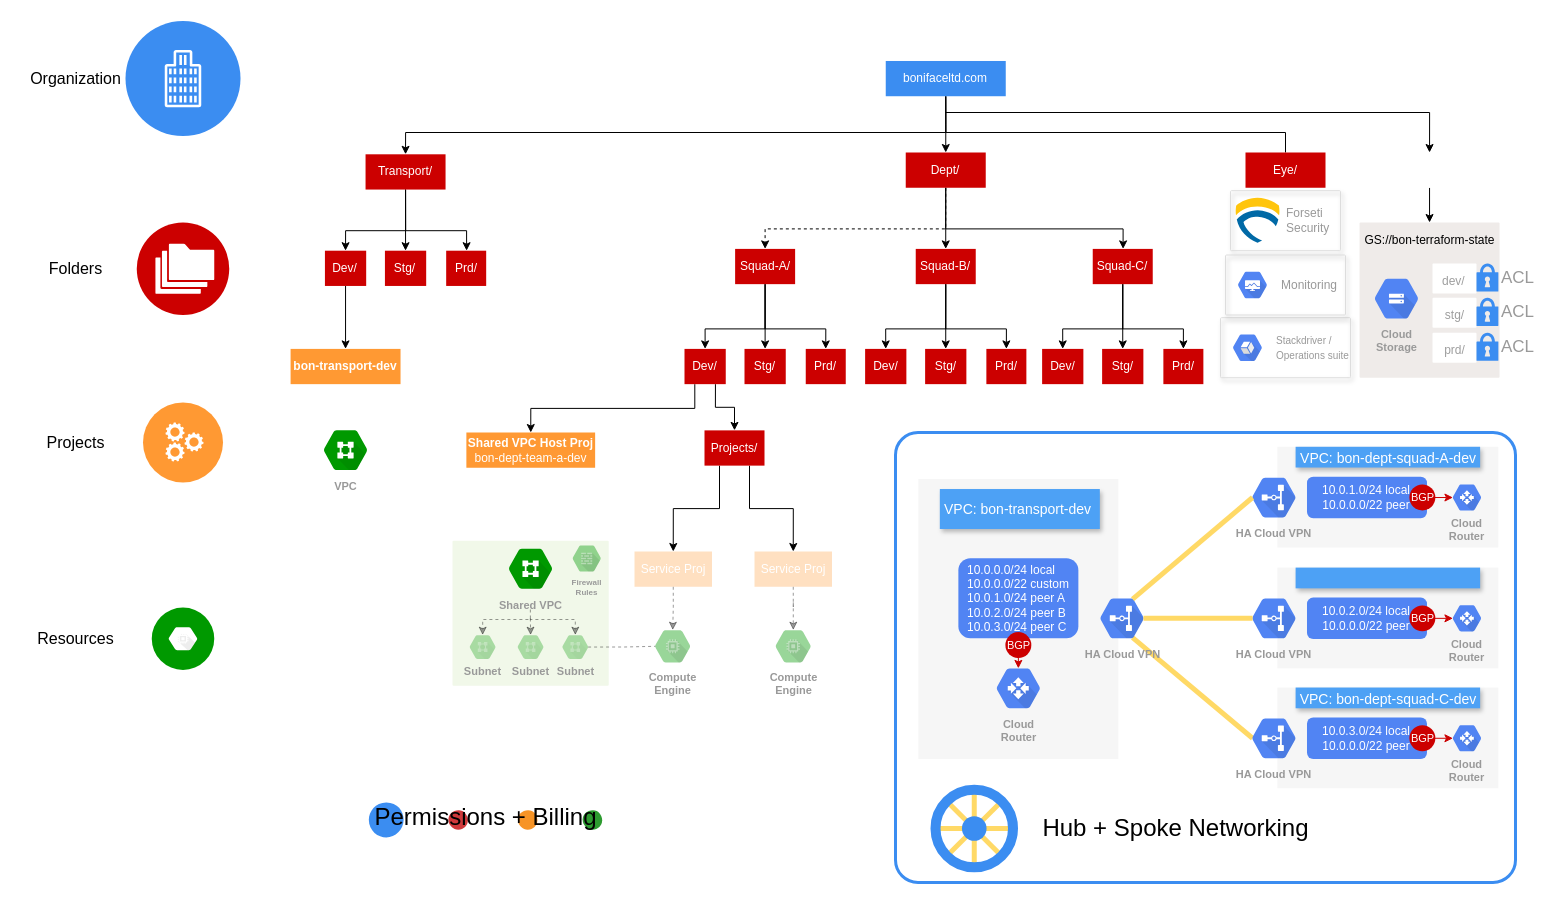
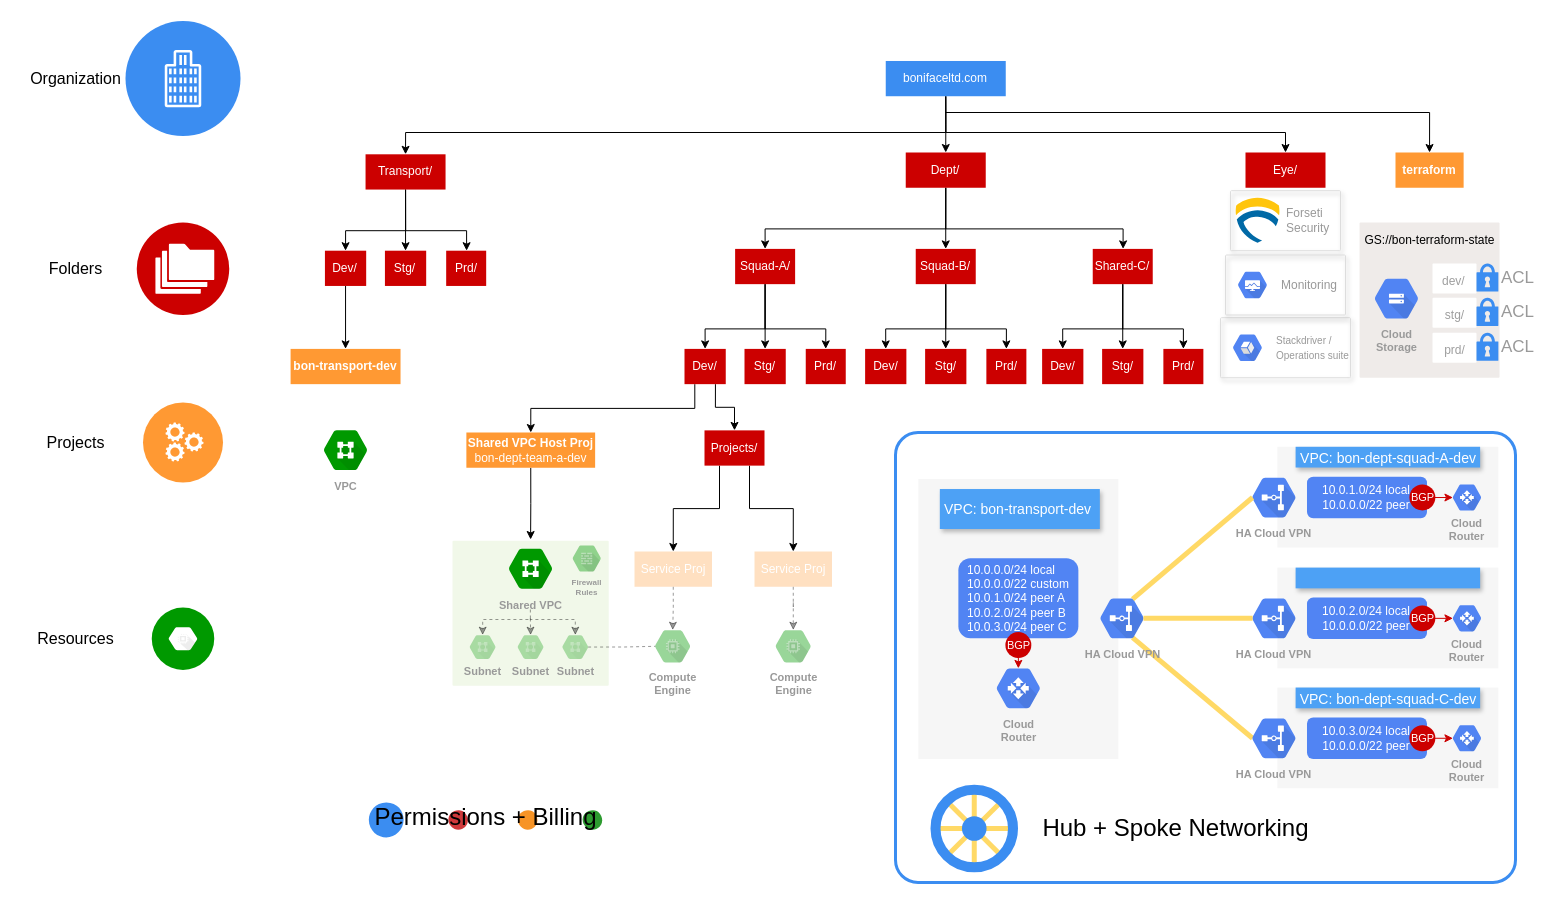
(1286, 146) -> (1286, 144)
(1430, 170) -> (1430, 170)
(1430, 202) -> none
(848, 229) -> (848, 229)
(1123, 267) -> (1123, 267)
none -> (531, 501)
